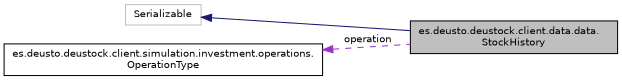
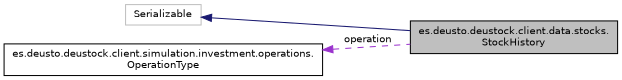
(514, 37) -> (514, 37)
